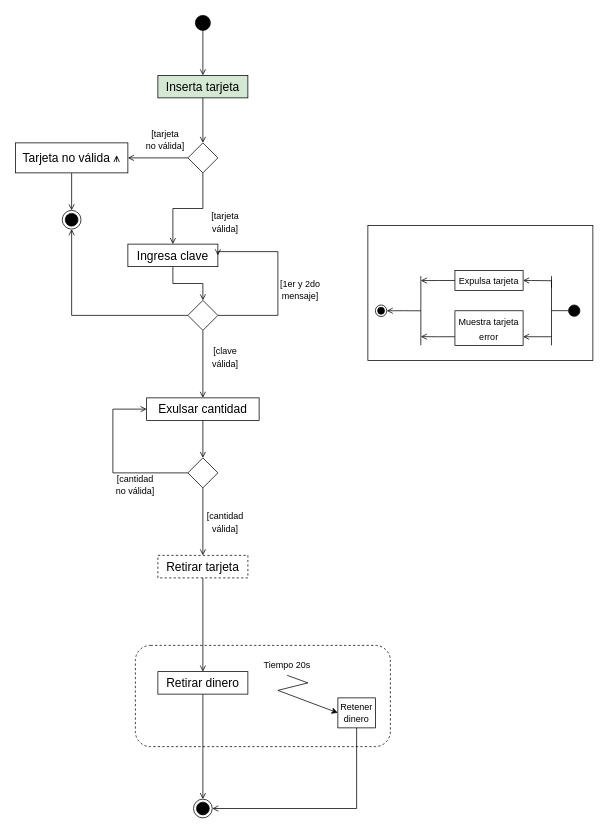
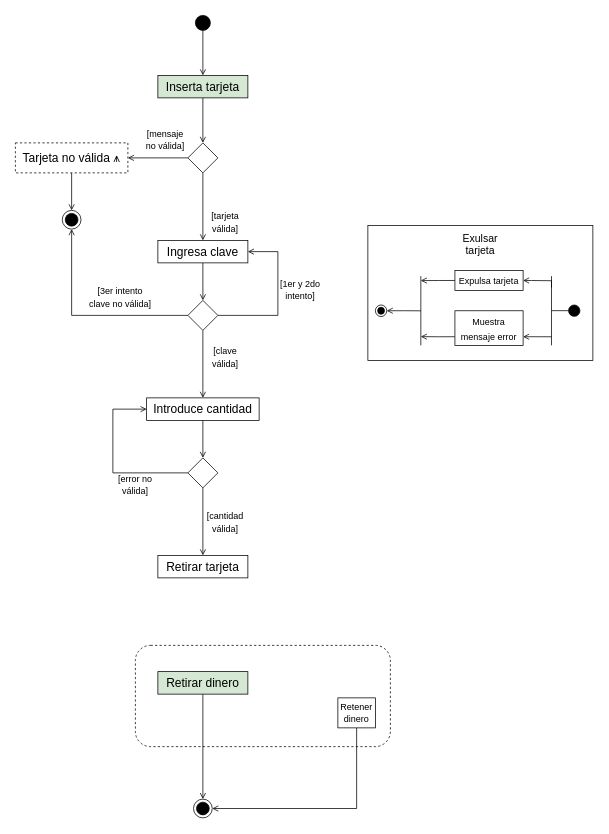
(165, 139) -> (165, 139)
(72, 158) -> (72, 158)
none -> (480, 244)
(173, 255) -> (203, 252)
(300, 289) -> (300, 289)
none -> (120, 297)
(489, 328) -> (489, 328)
(203, 409) -> (203, 409)
(135, 484) -> (135, 484)
(203, 567) -> (203, 567)
(203, 624) -> none
(287, 664) -> none
(203, 683) -> (203, 683)
(282, 692) -> none
